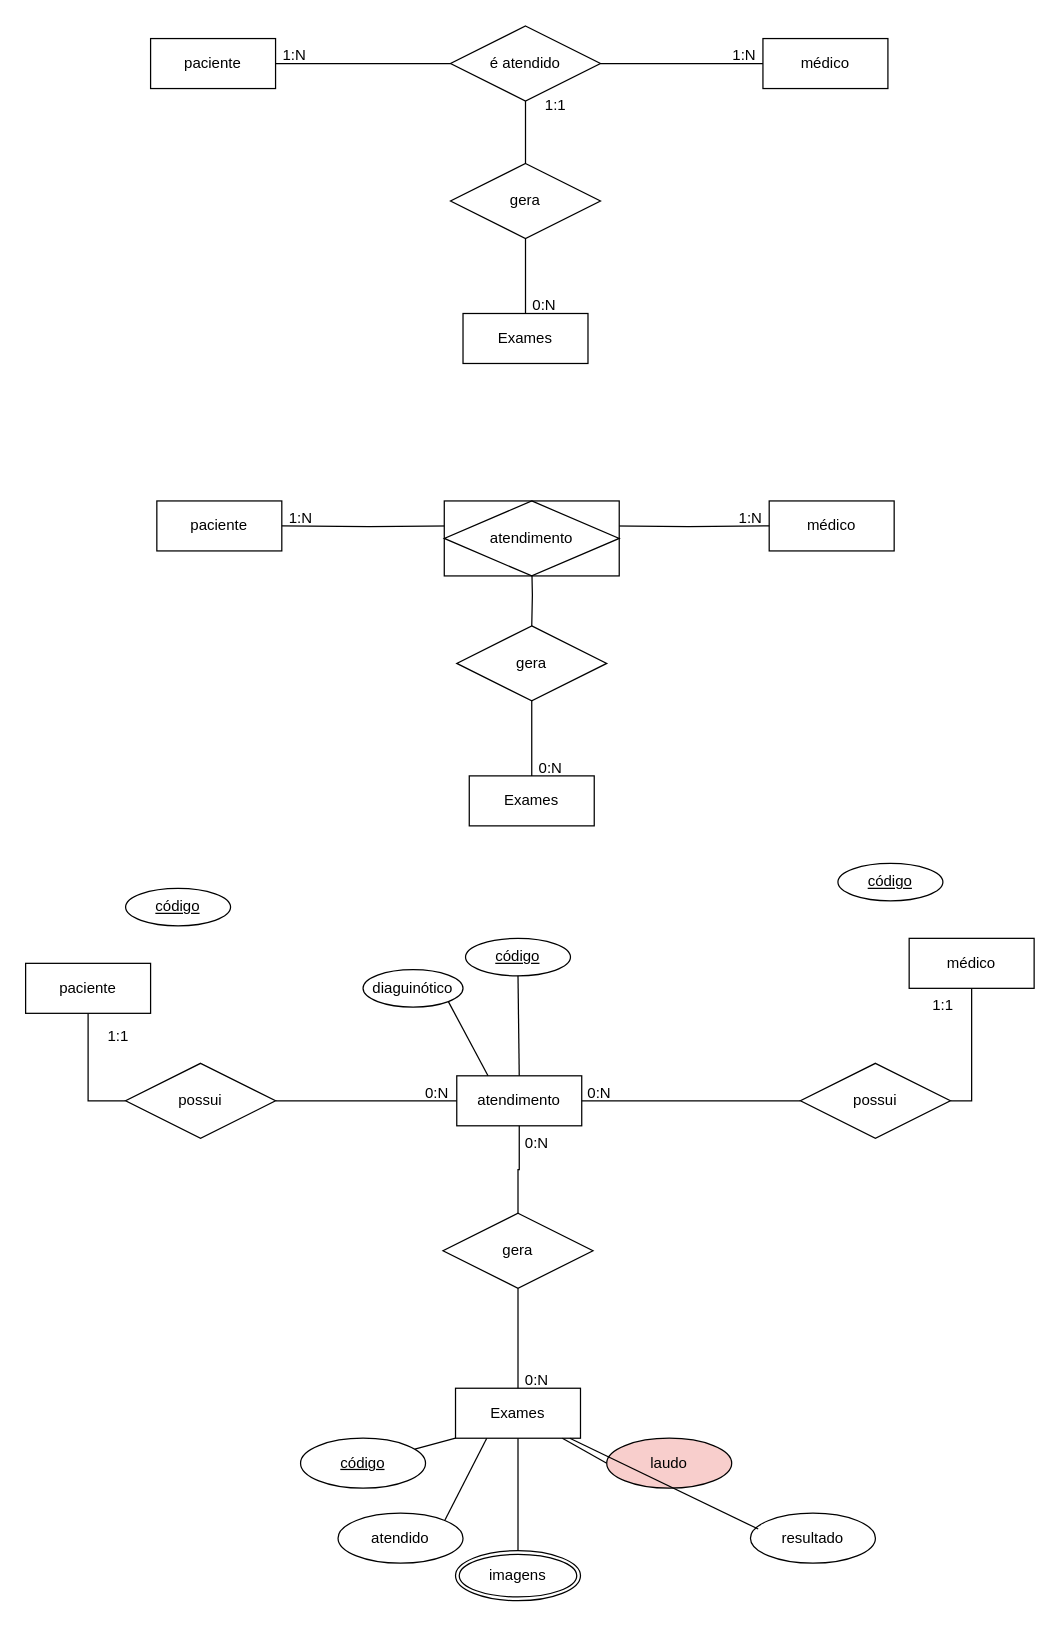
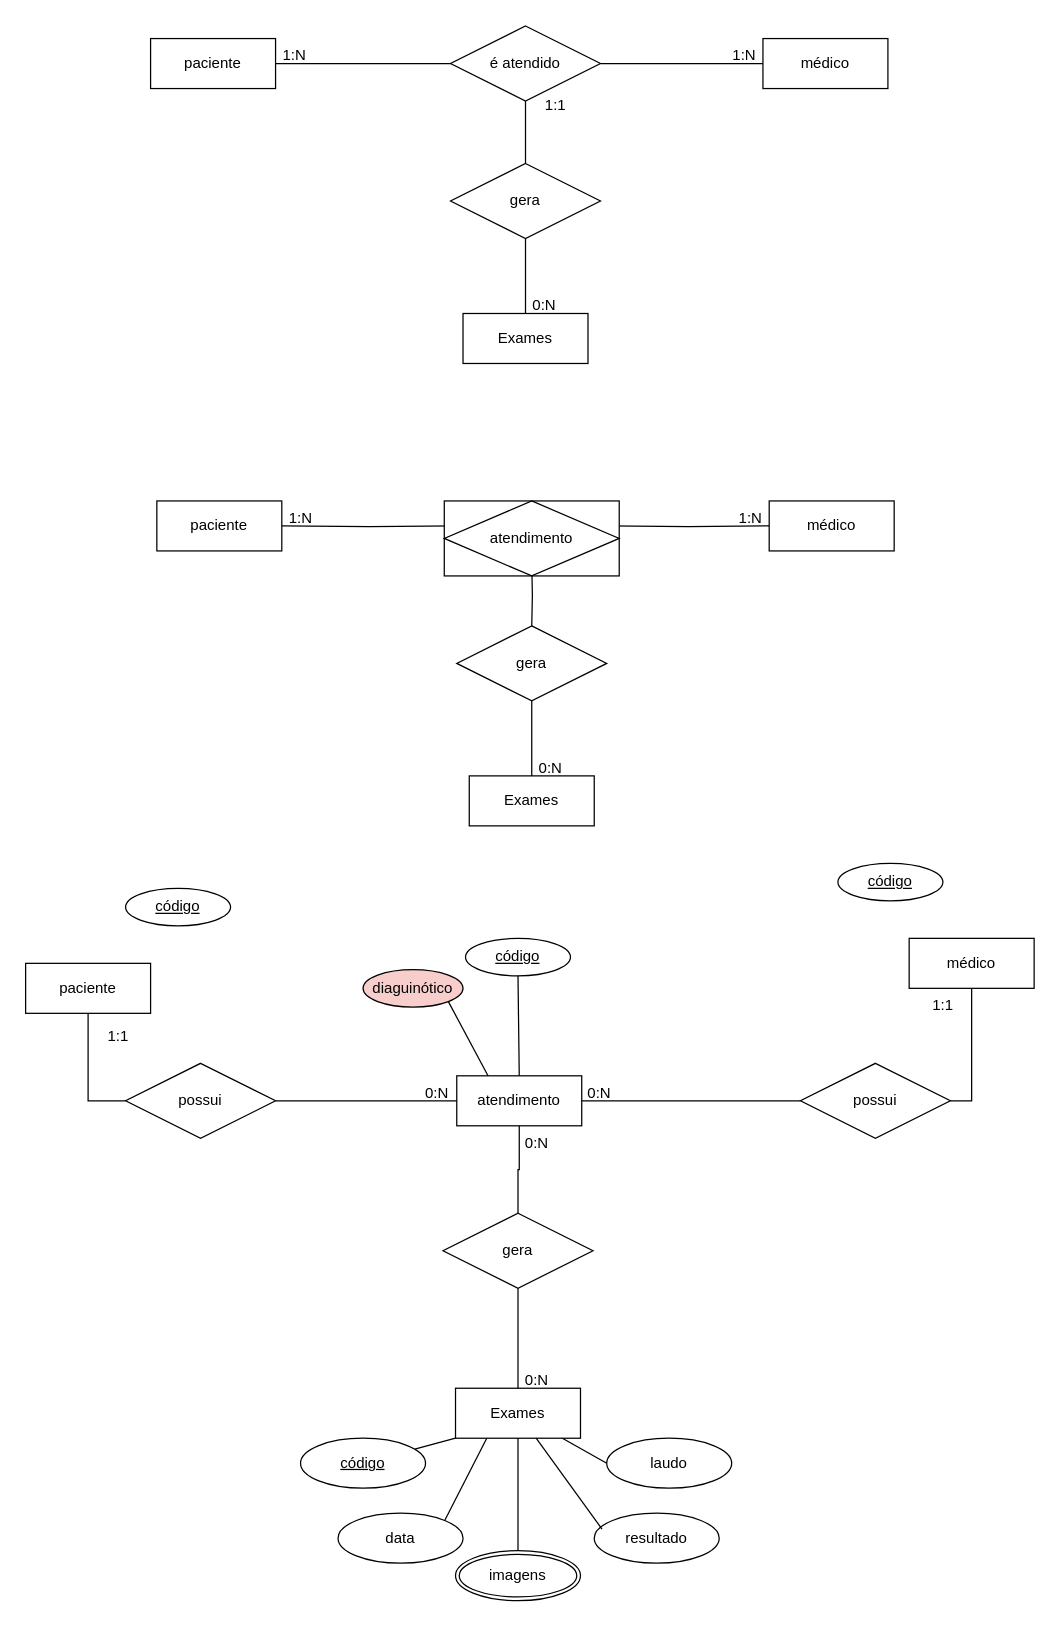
(413, 988) -> (413, 988)
(669, 1463) -> (669, 1463)
(401, 1538) -> (401, 1538)
(813, 1538) -> (657, 1538)
